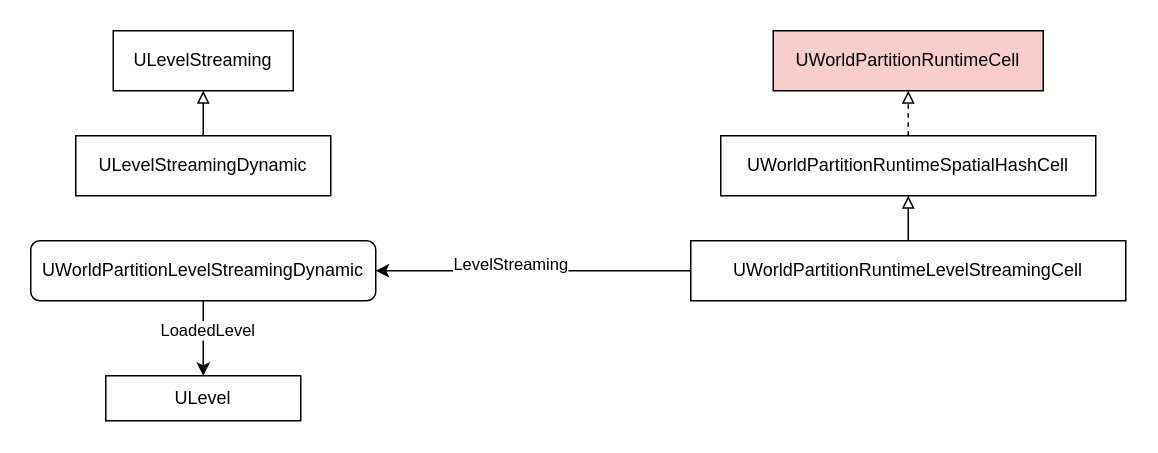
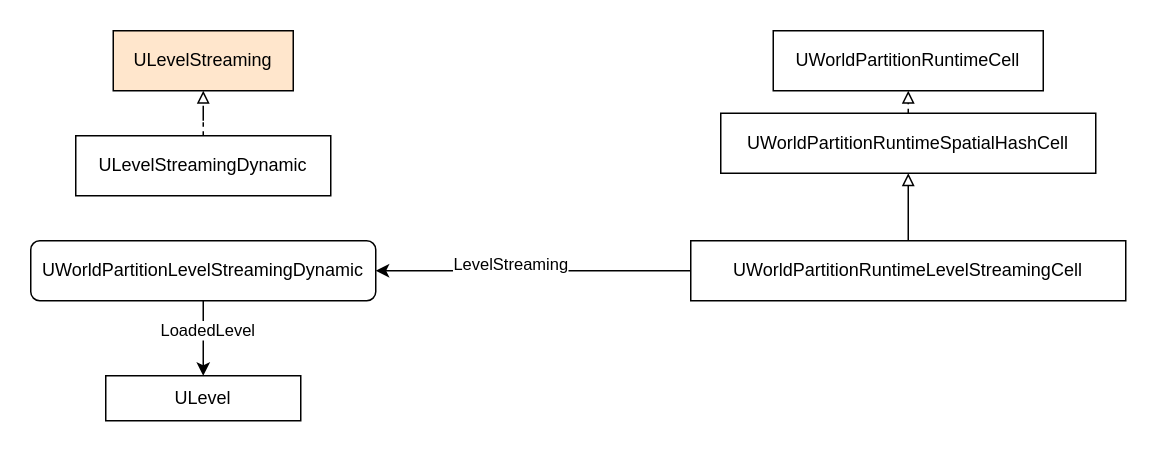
(203, 61) -> (203, 61)
(908, 61) -> (908, 61)
(203, 126) -> (203, 126)
(908, 166) -> (908, 143)
